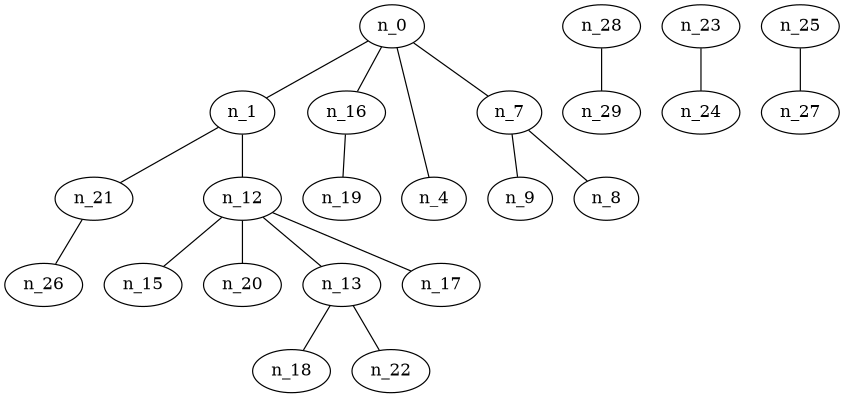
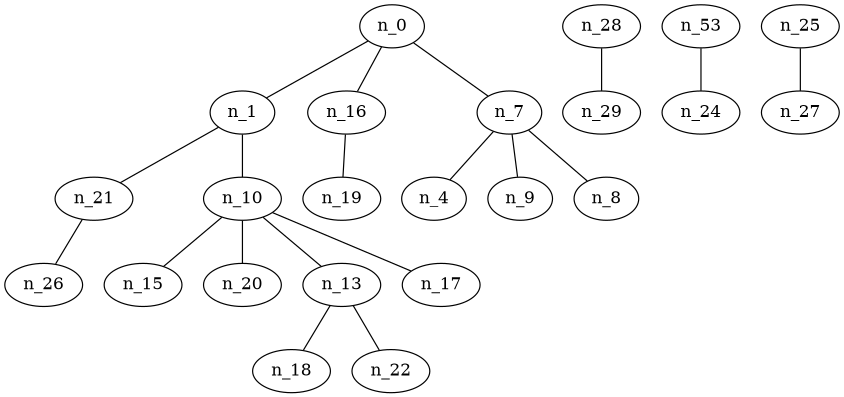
(701, 26) -> (701, 26)
(413, 113) -> (472, 156)
(242, 199) -> (242, 199)
